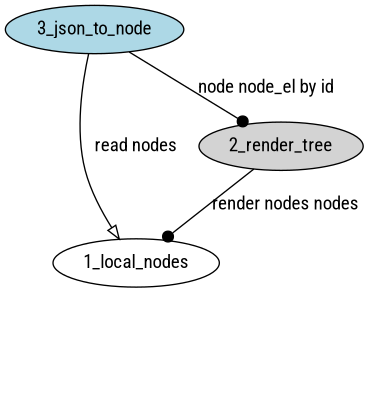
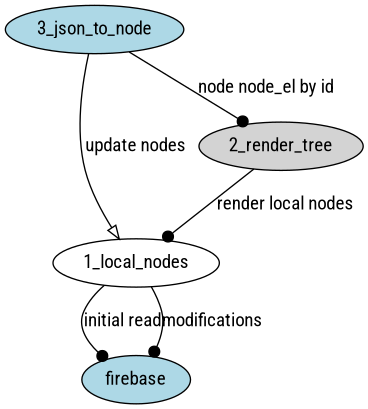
(136, 146) -> (136, 146)
(286, 205) -> (286, 205)
none -> (136, 380)
